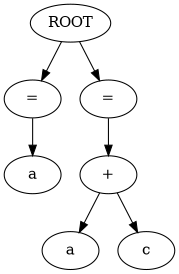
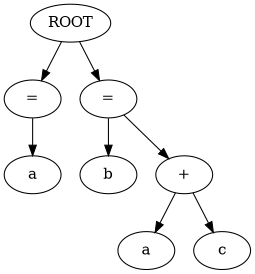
none -> (108, 175)
